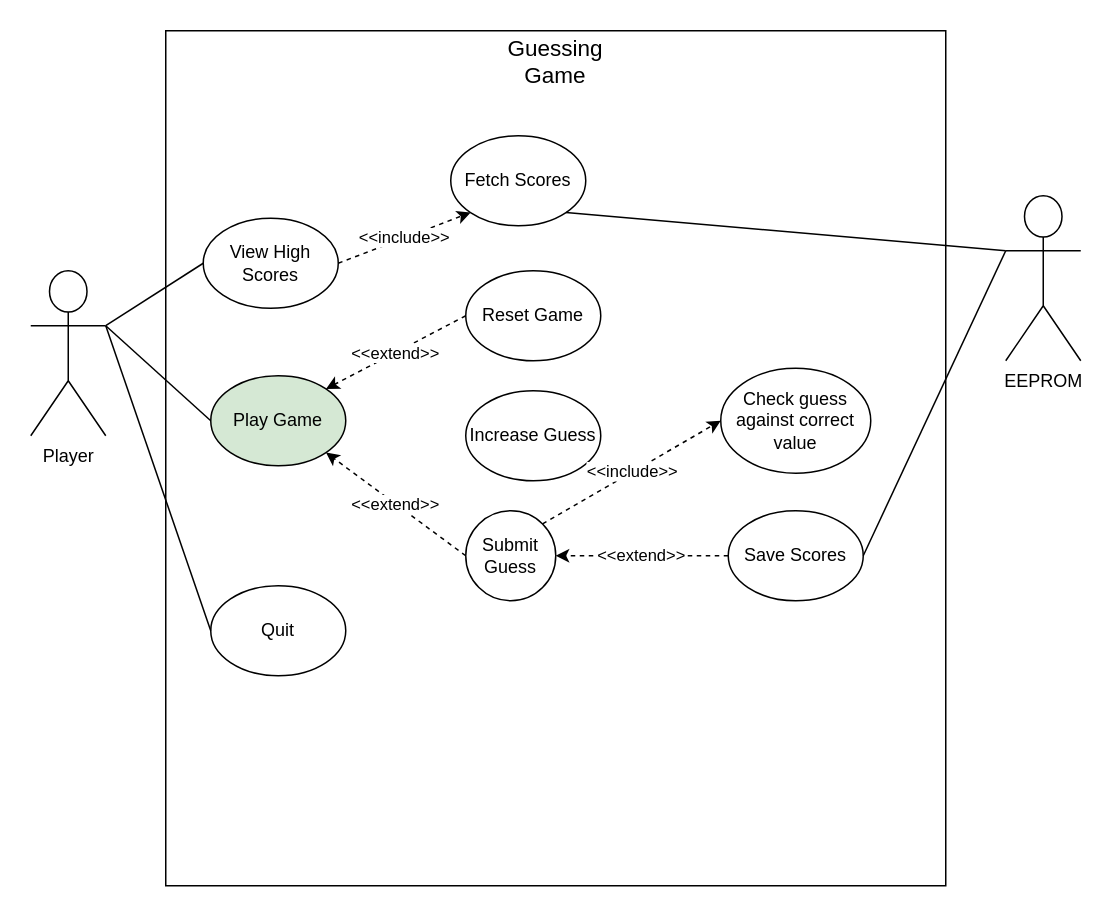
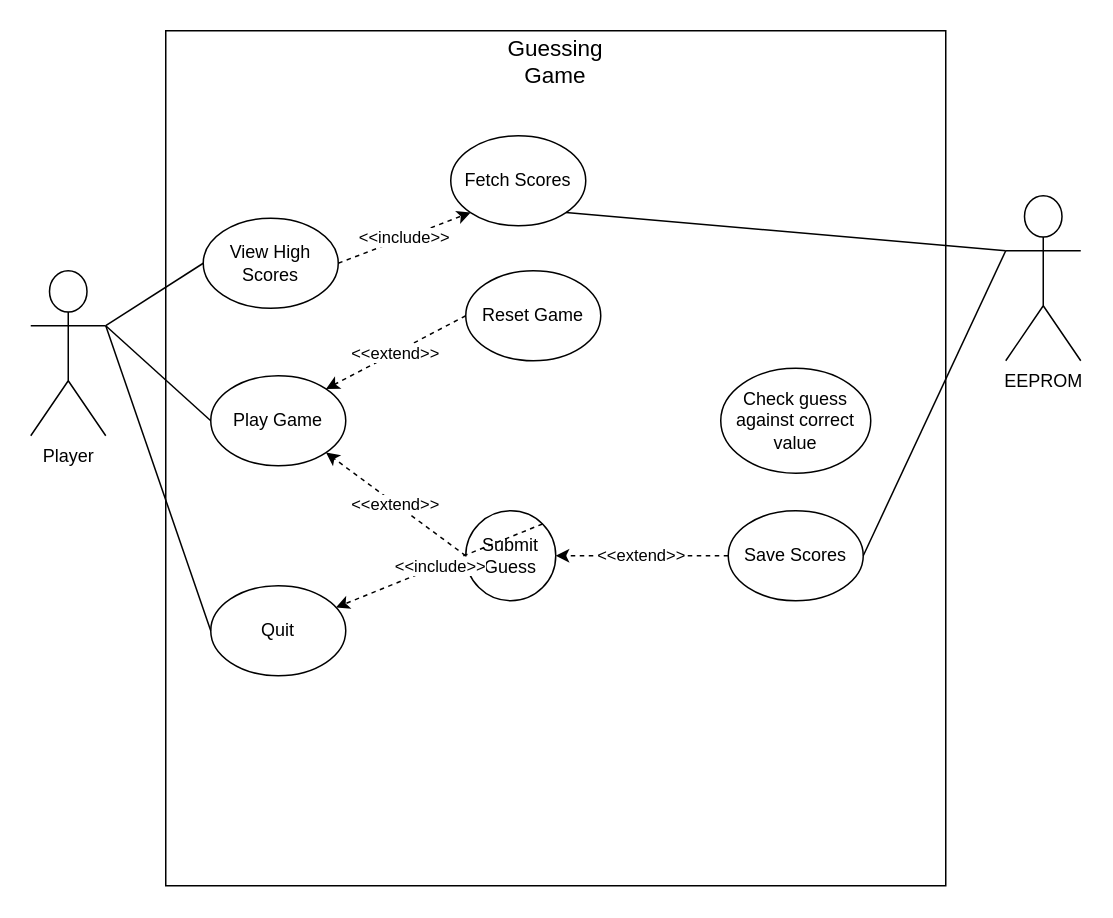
(278, 421) -> (278, 421)
(533, 436) -> none
(628, 475) -> (444, 564)
